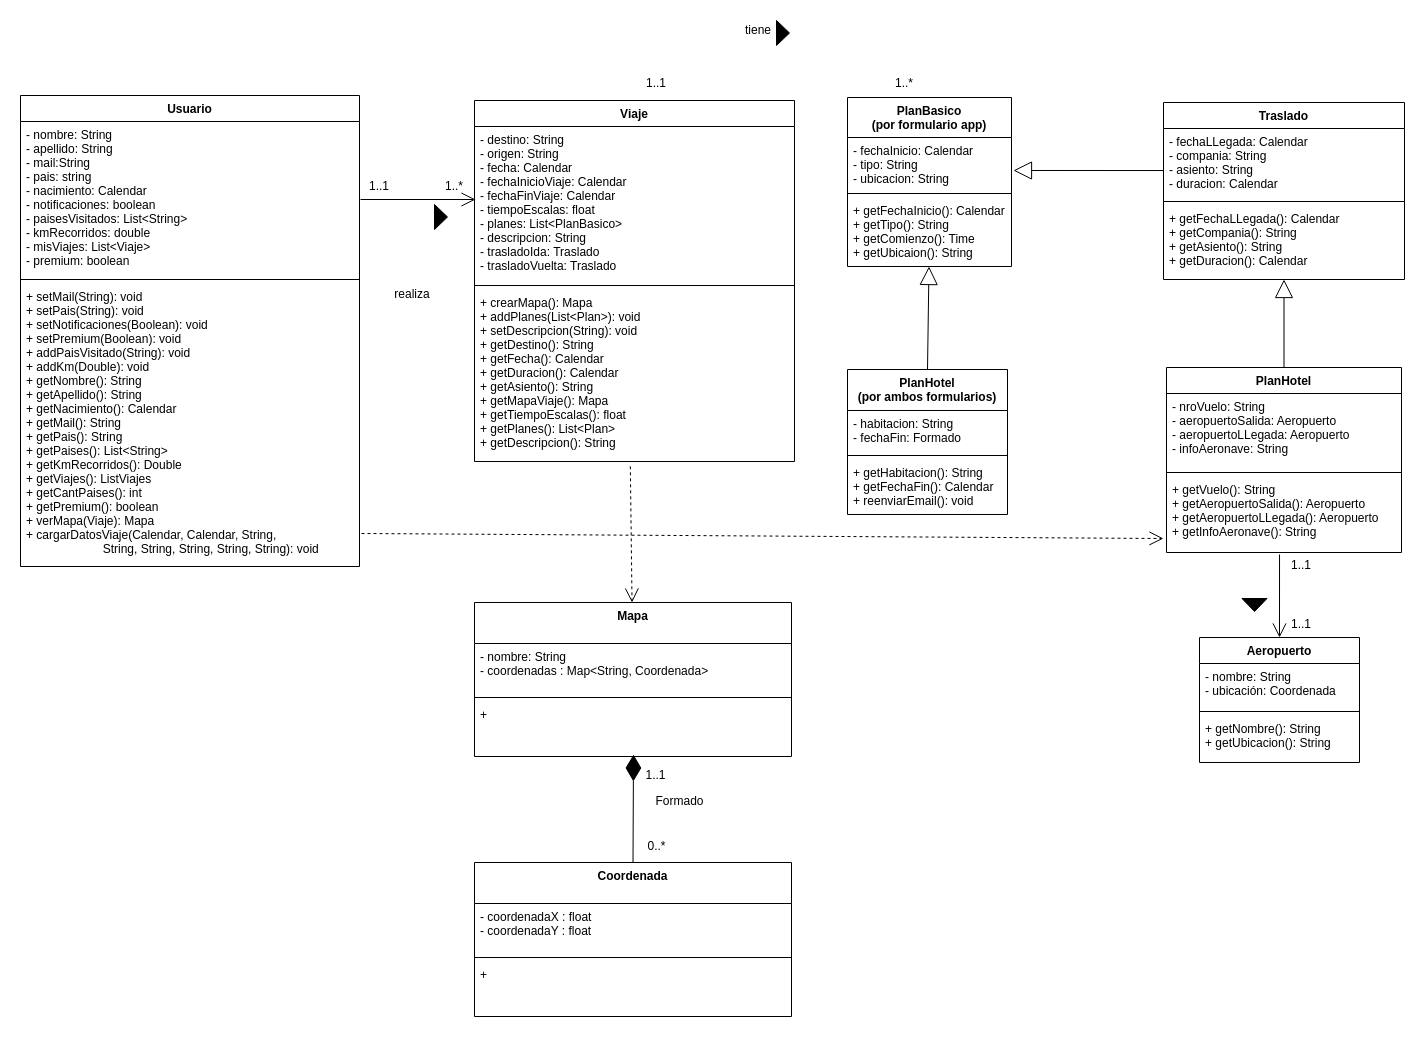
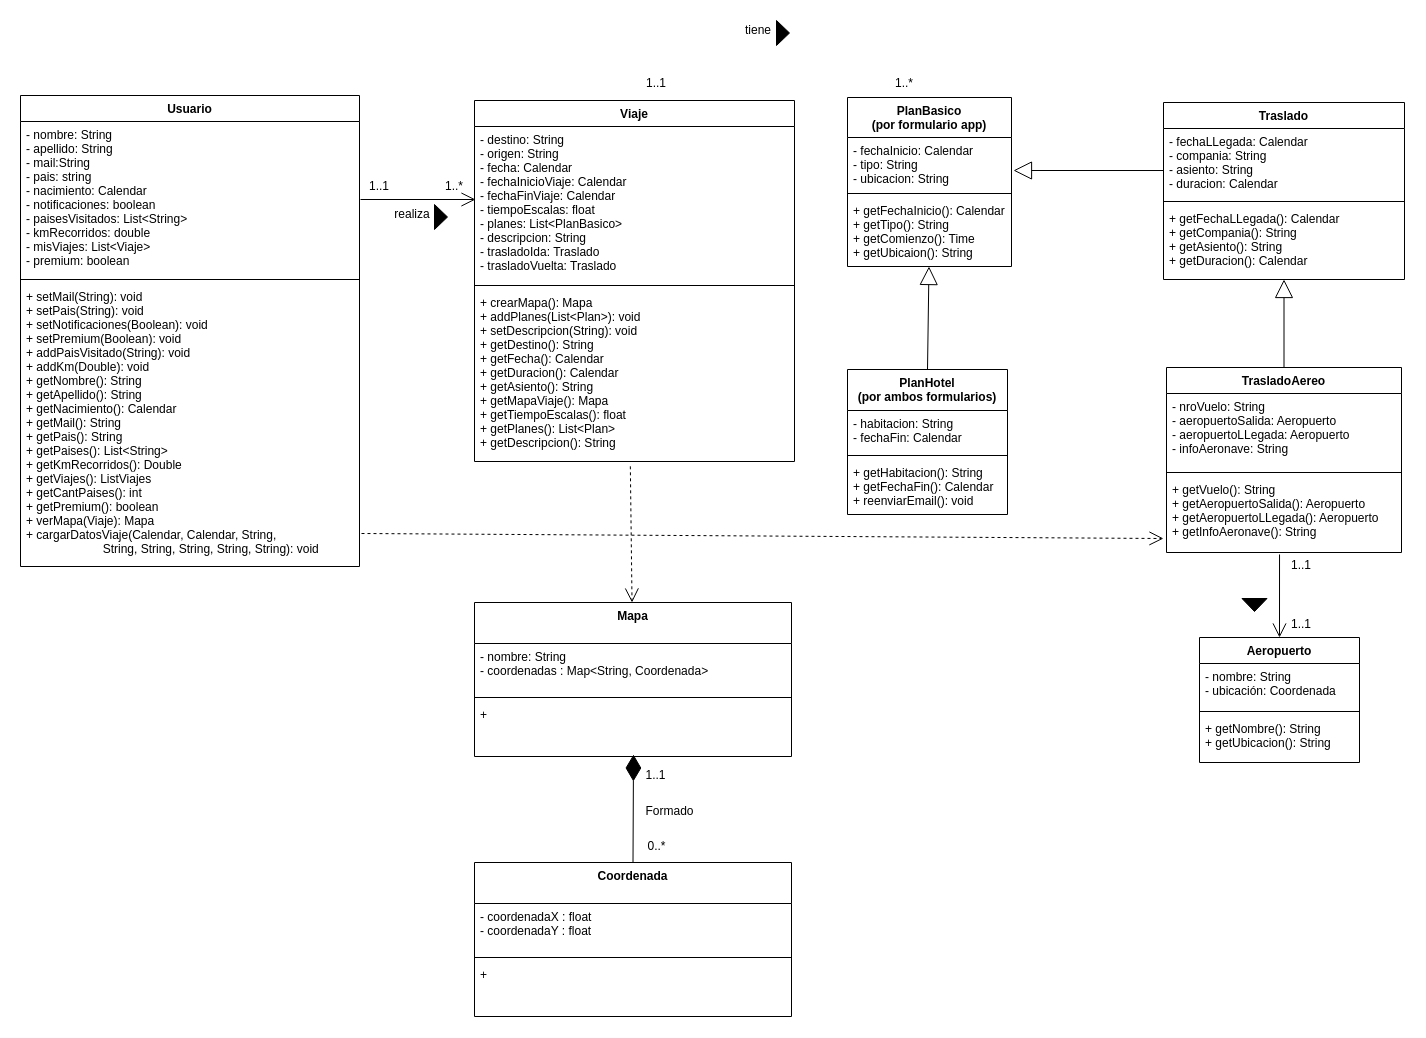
(413, 295) -> (413, 215)
(1284, 381) -> (1284, 381)
(911, 424) -> (911, 424)
(680, 802) -> (670, 812)
